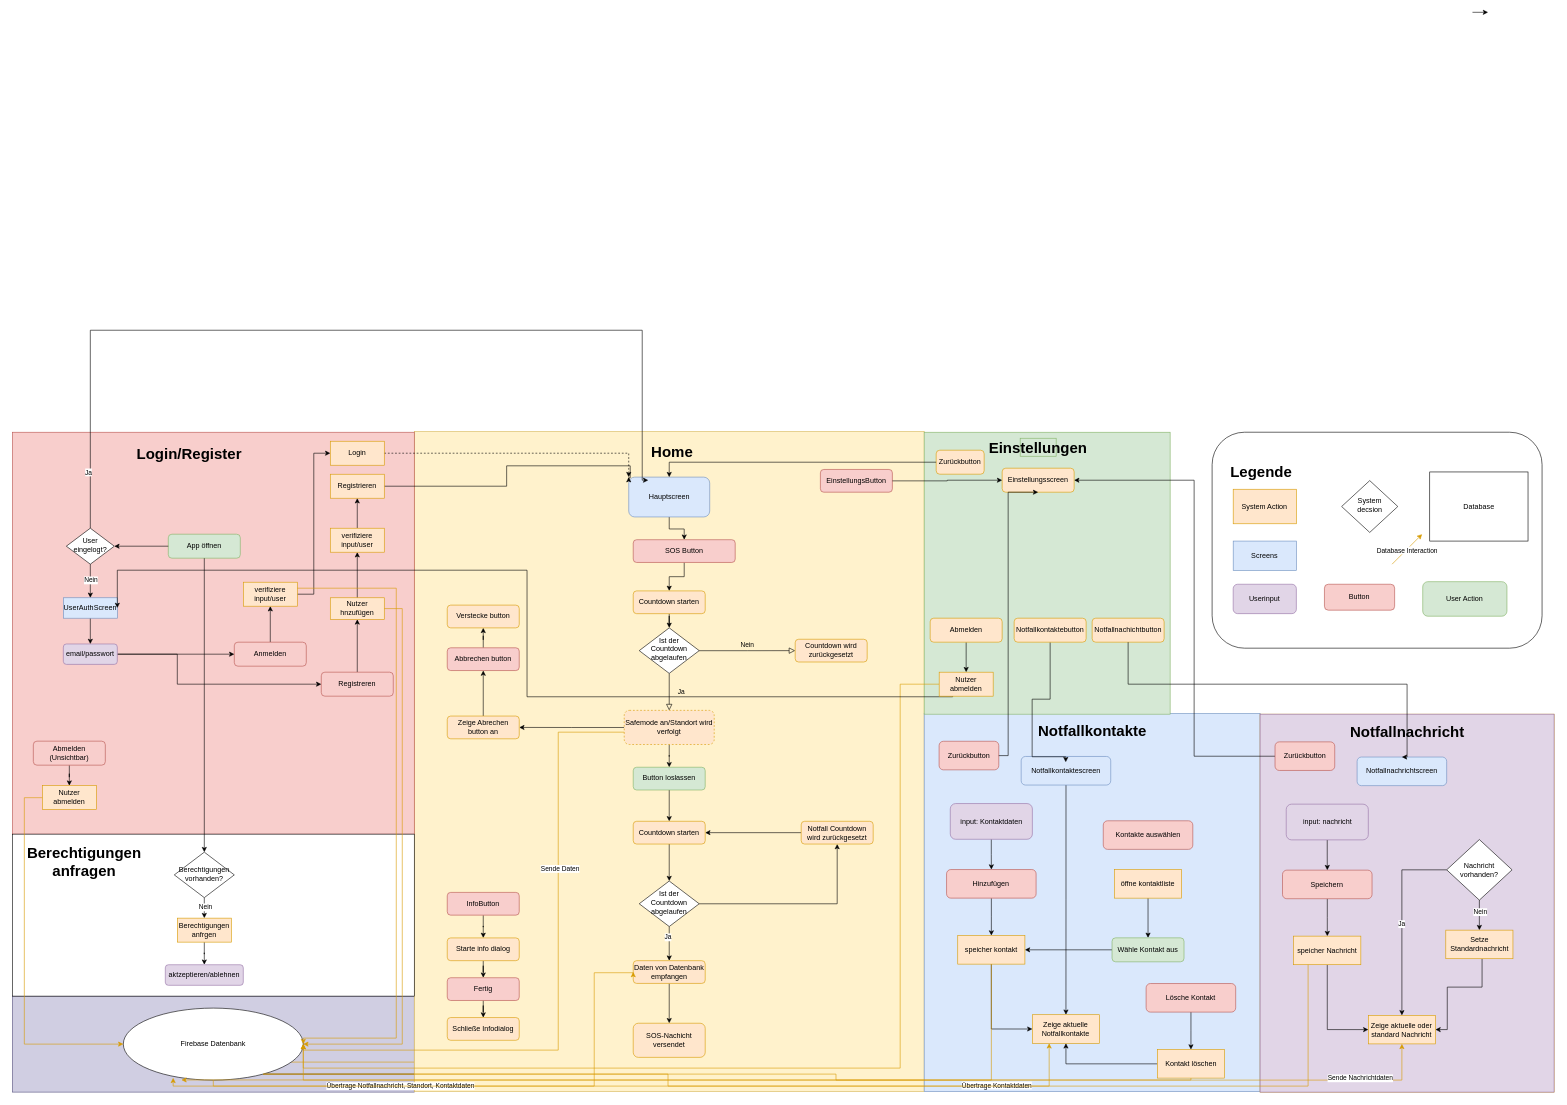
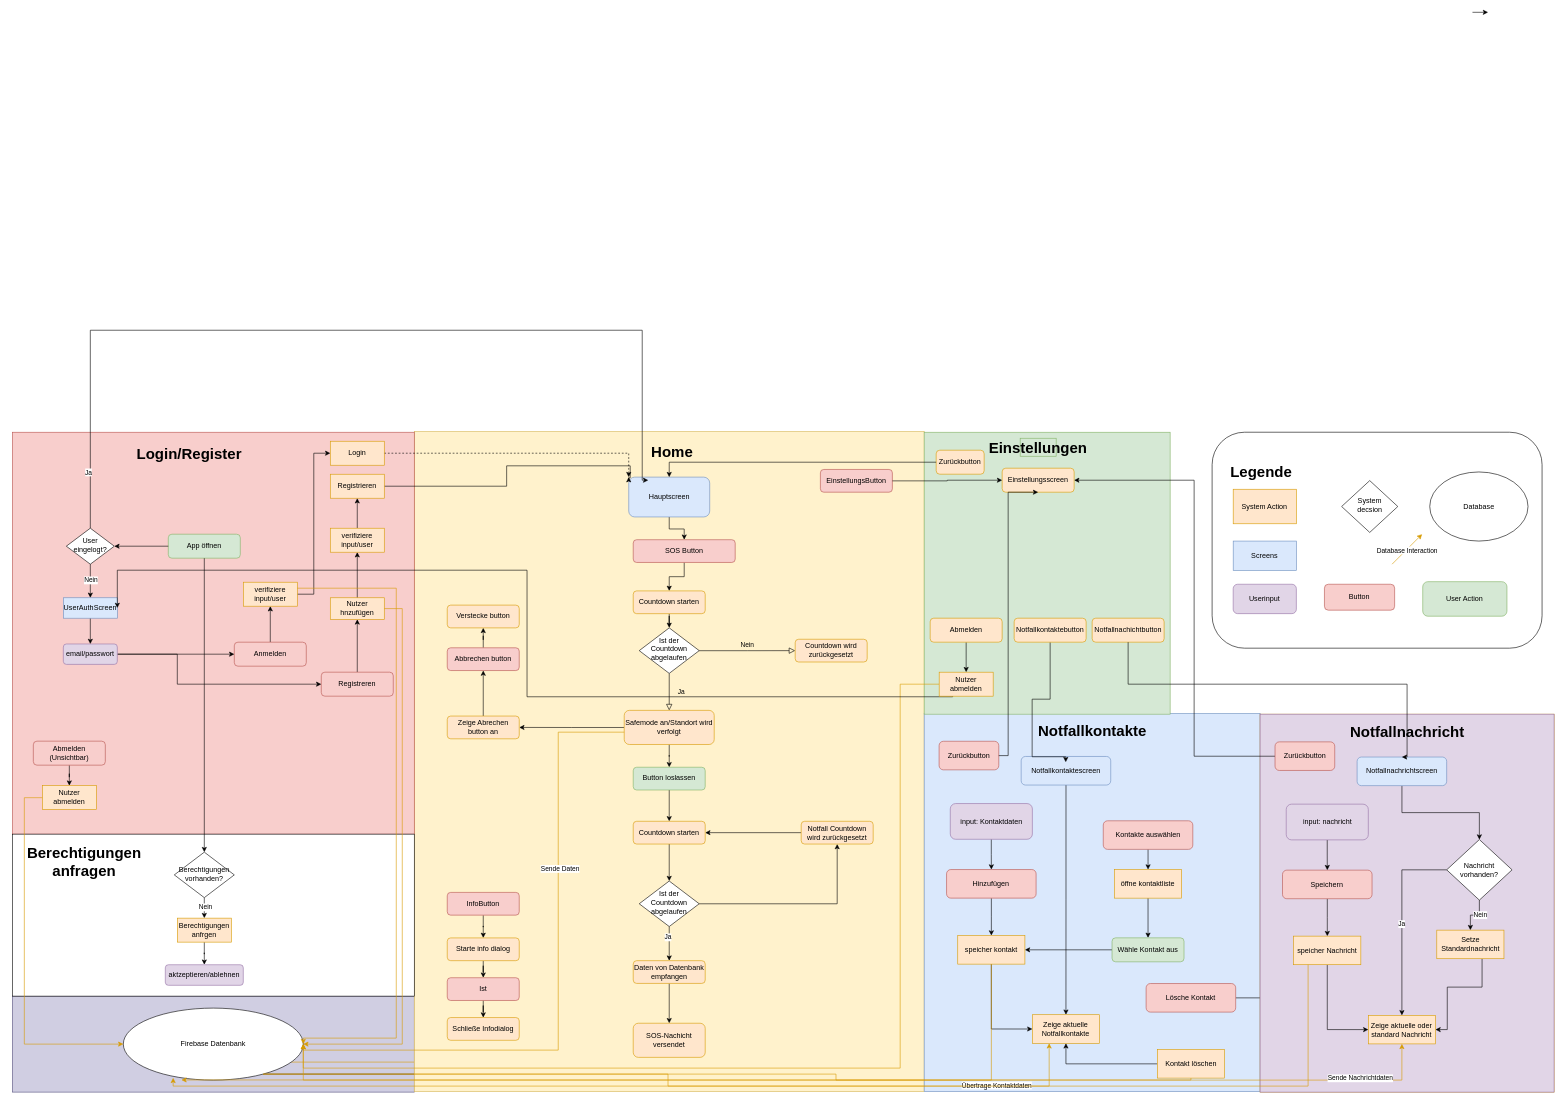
(1479, 507) -> (1479, 507)
(669, 728) -> (669, 728)
none -> (1450, 813)
none -> (1148, 864)
(1480, 945) -> (1471, 945)
(483, 989) -> (483, 989)
(594, 1008) -> none
(1191, 1044) -> (1248, 998)
